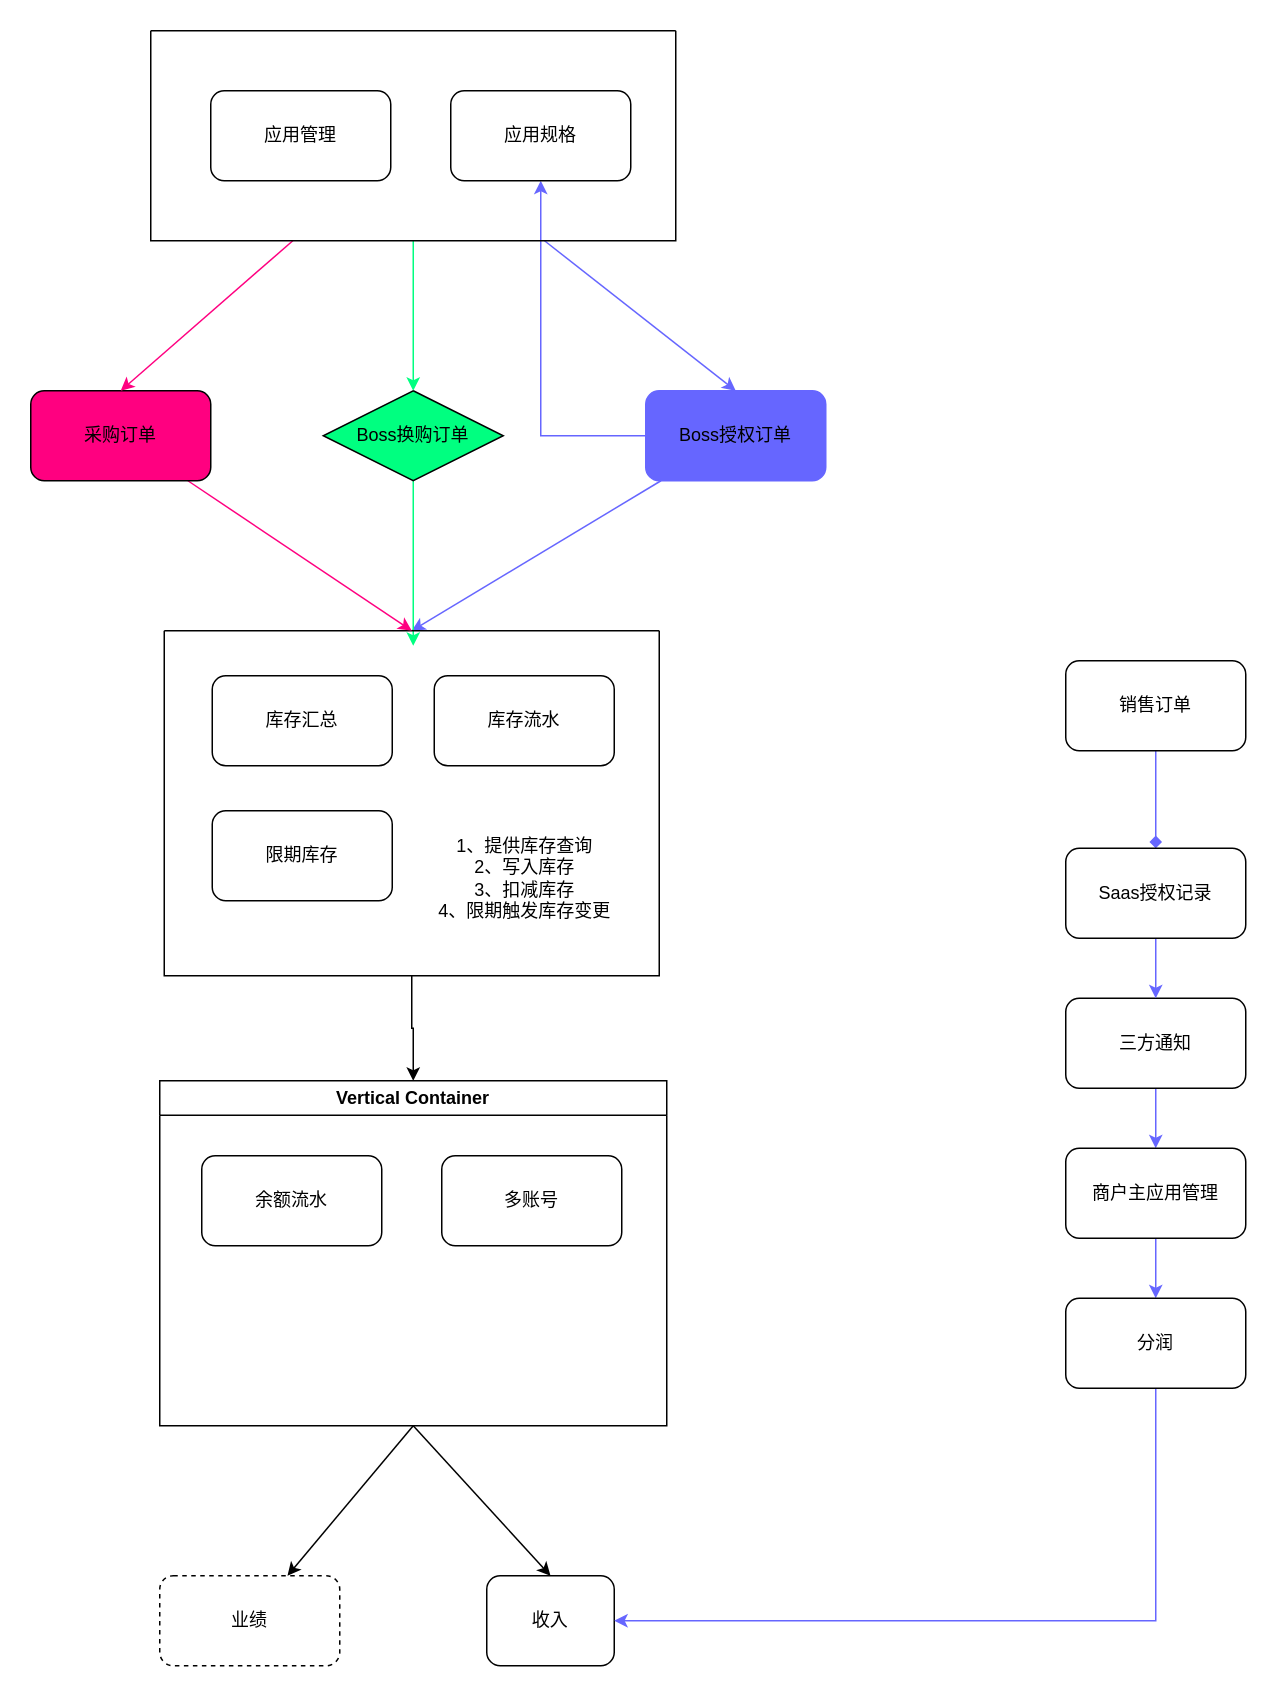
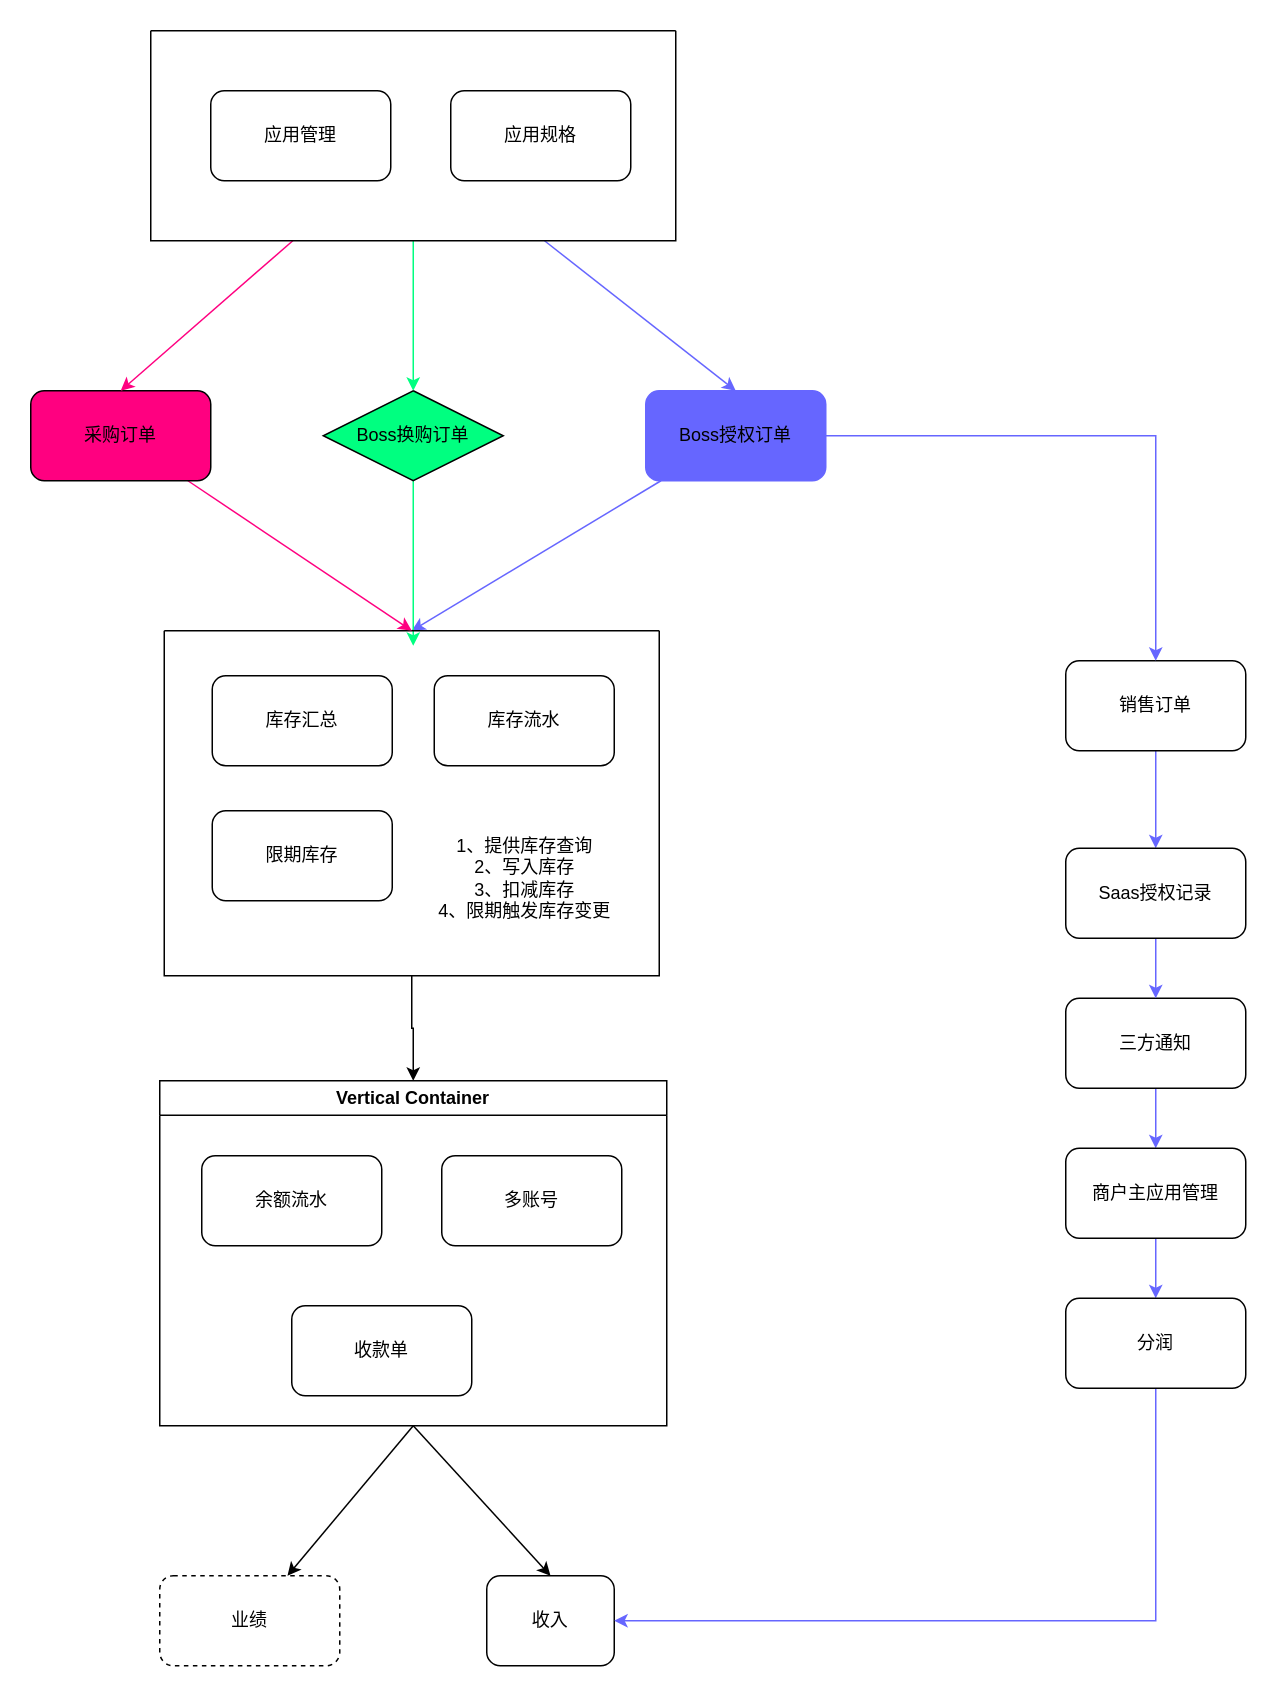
(541, 366) -> (1098, 436)
(1156, 836) -> (1156, 837)
none -> (382, 1351)
